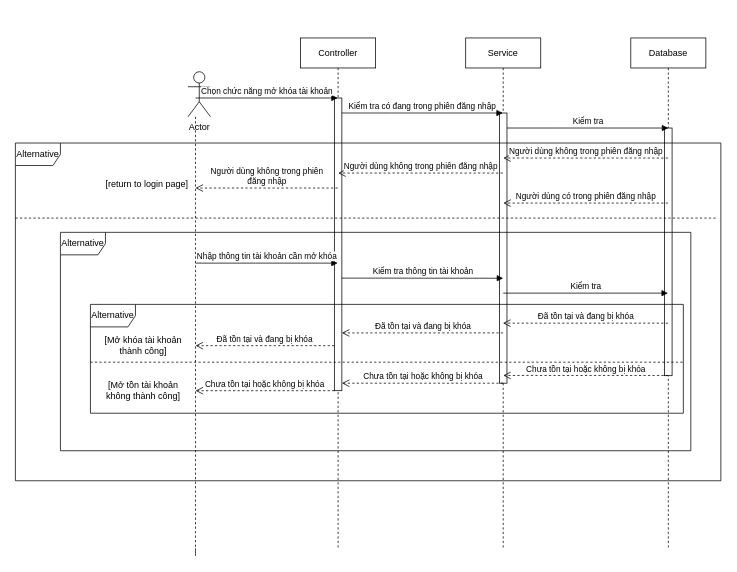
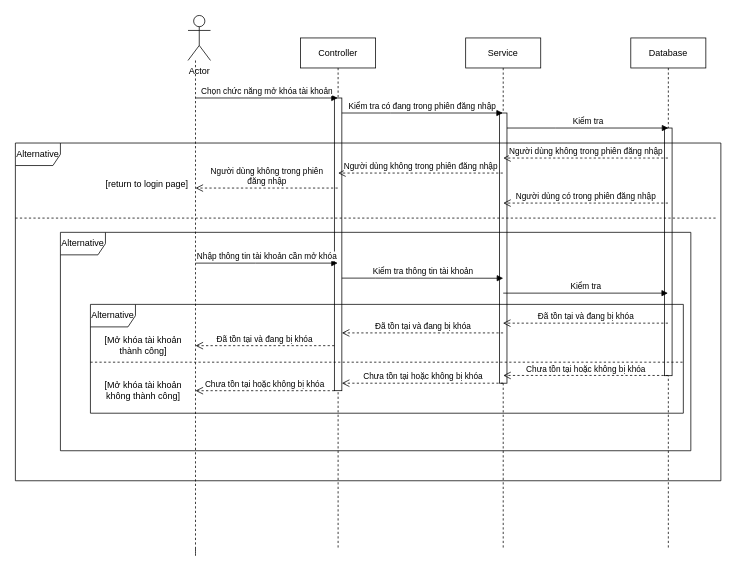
(199, 94) -> (199, 38)
(143, 390) -> (143, 390)
